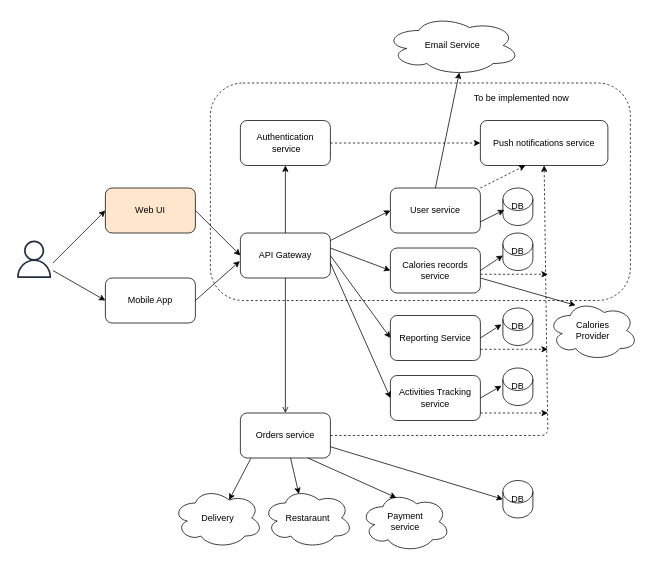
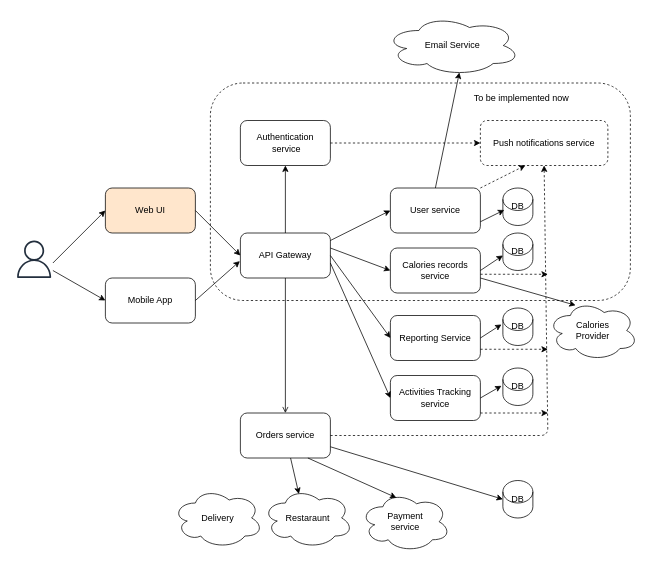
(544, 143) -> (544, 143)
(241, 477) -> none
